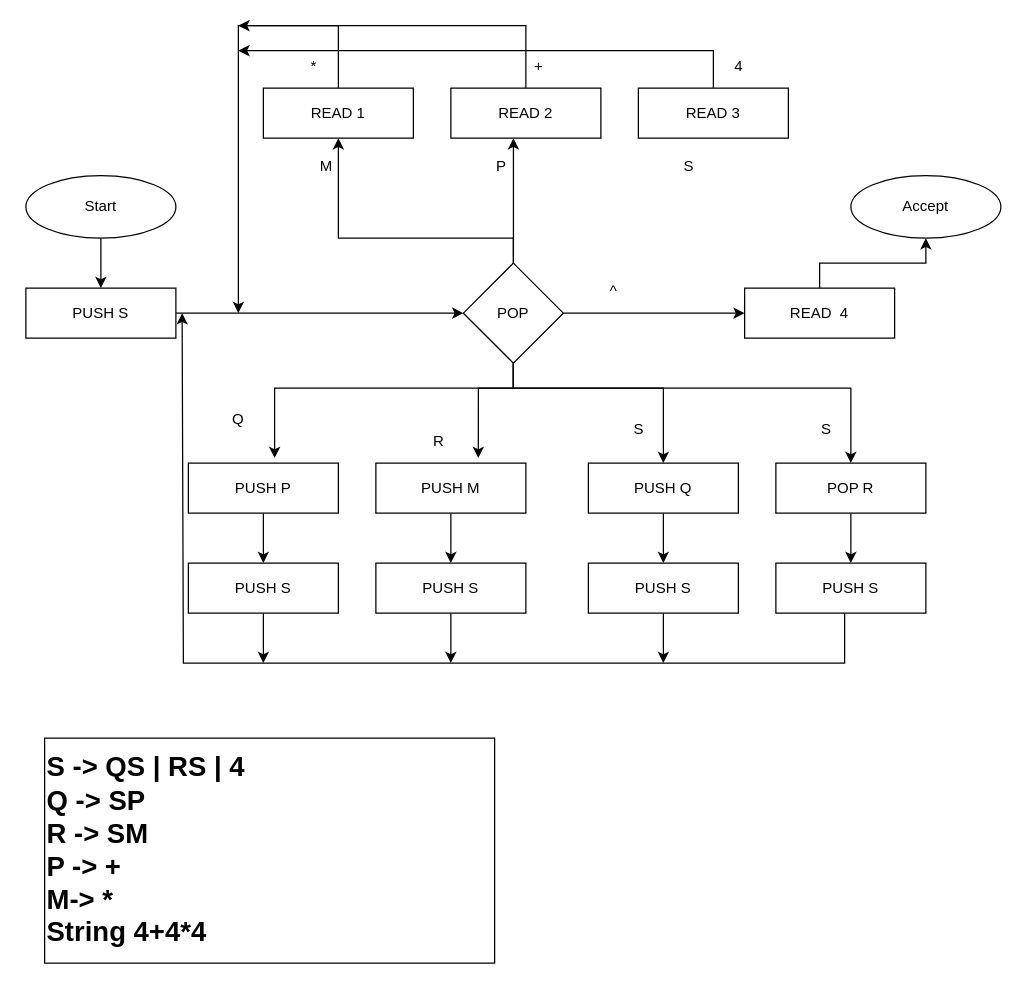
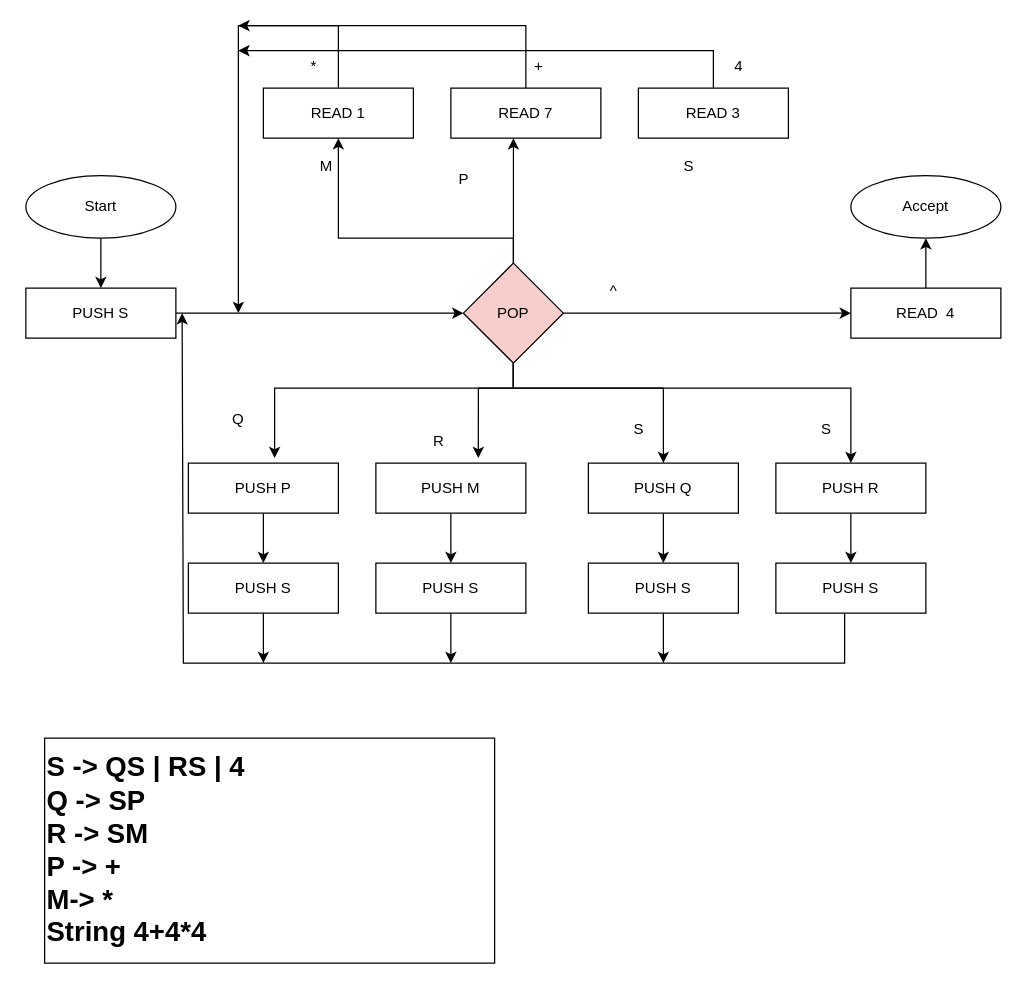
(526, 113) -> (526, 113)
(501, 167) -> (463, 179)
(513, 313) -> (513, 313)
(819, 313) -> (926, 313)
(851, 488) -> (851, 488)
